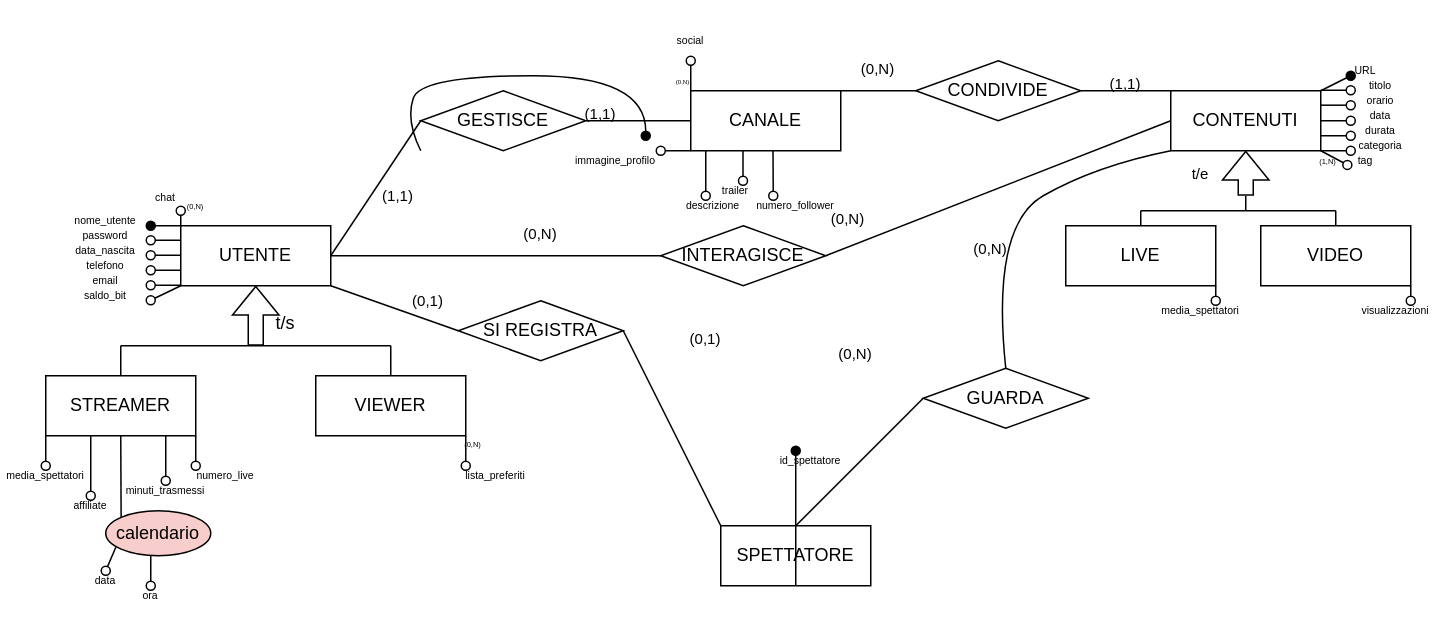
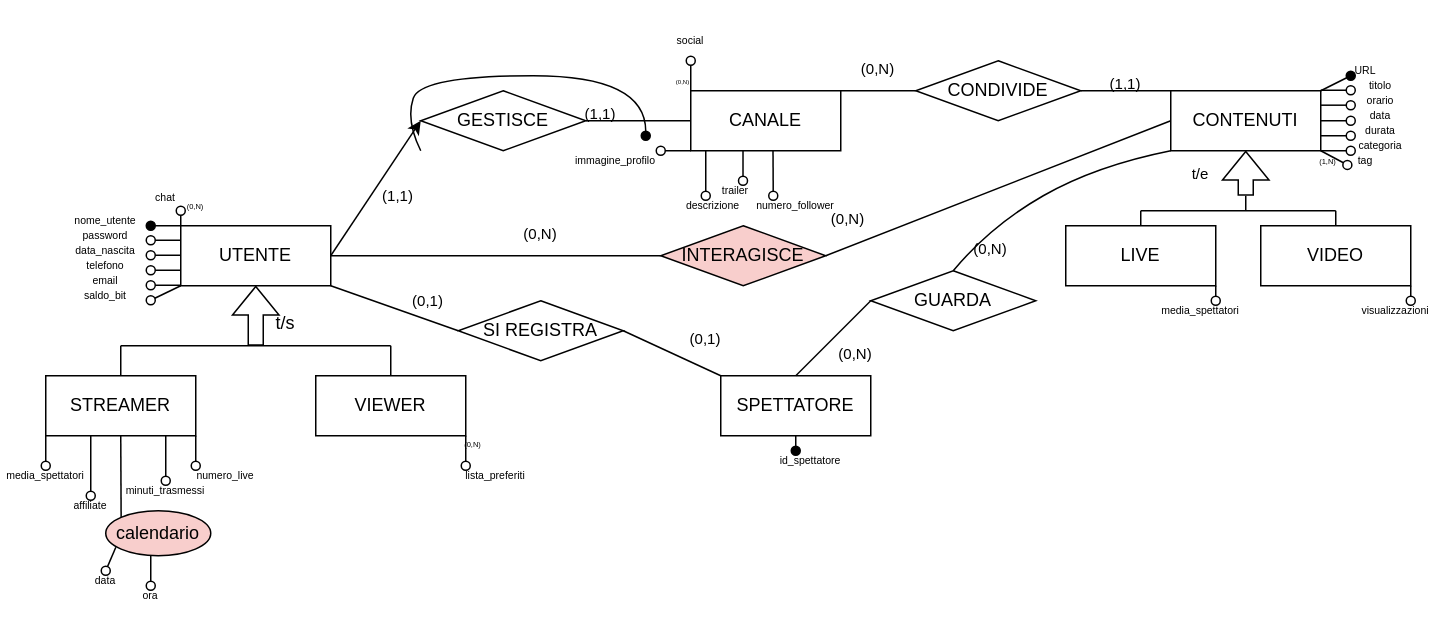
(417, 126) -> (415, 130)
(743, 256) -> (743, 256)
(1006, 398) -> (953, 301)
(796, 556) -> (796, 406)
